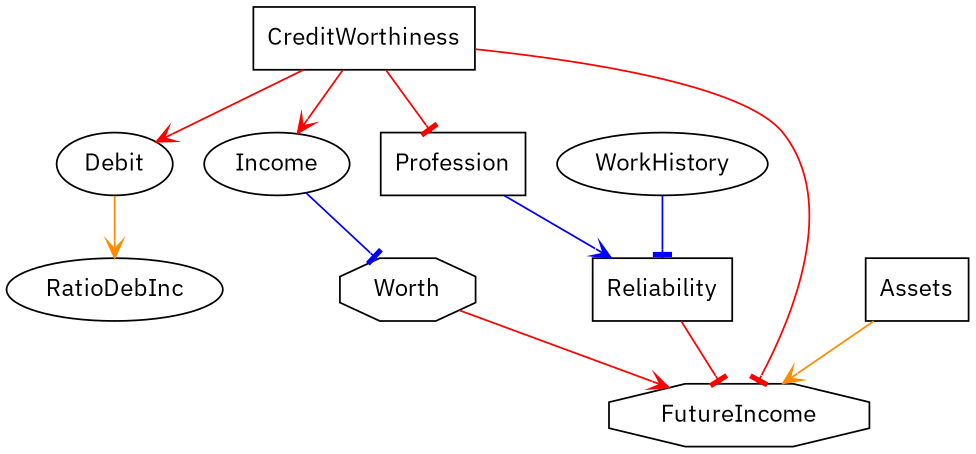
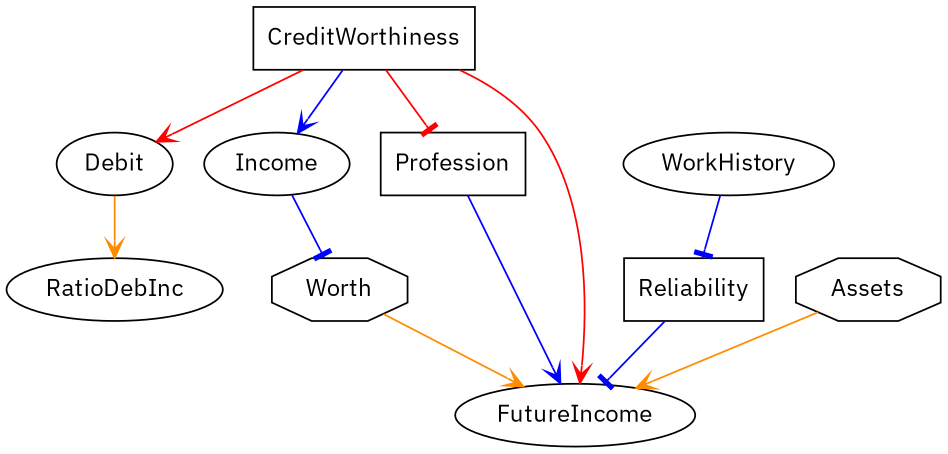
(325, 94) -> (325, 94)
(757, 113) -> (569, 195)
(550, 222) -> (510, 282)
(917, 290) -> (868, 290)
(556, 346) -> (446, 346)
(698, 349) -> (637, 350)
(739, 415) -> (575, 415)
